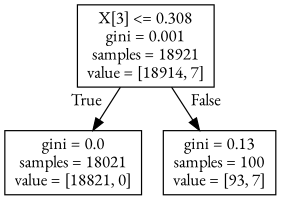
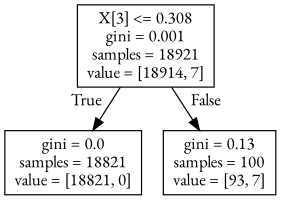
(73, 163) -> (73, 163)
